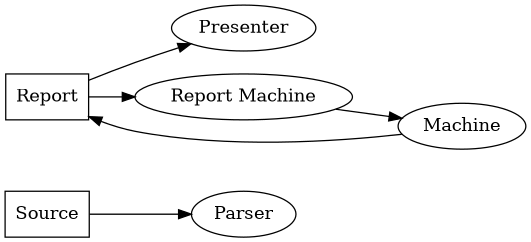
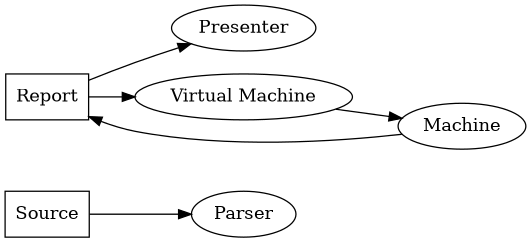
(244, 97) -> (244, 97)
